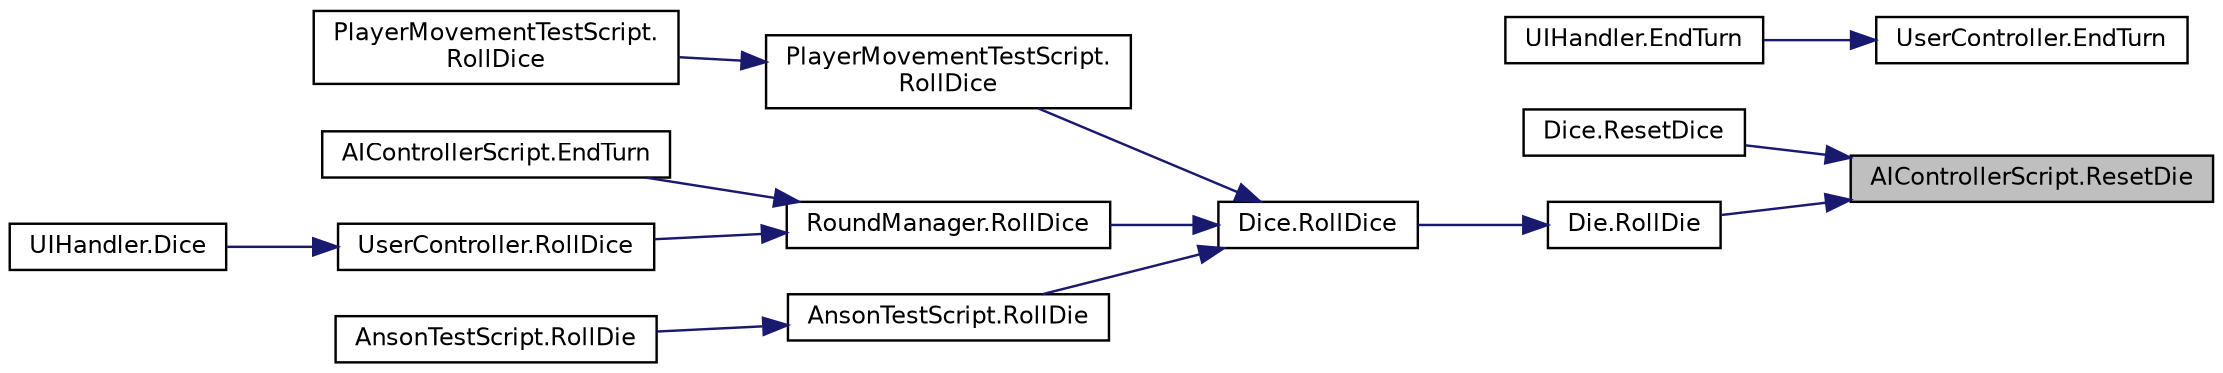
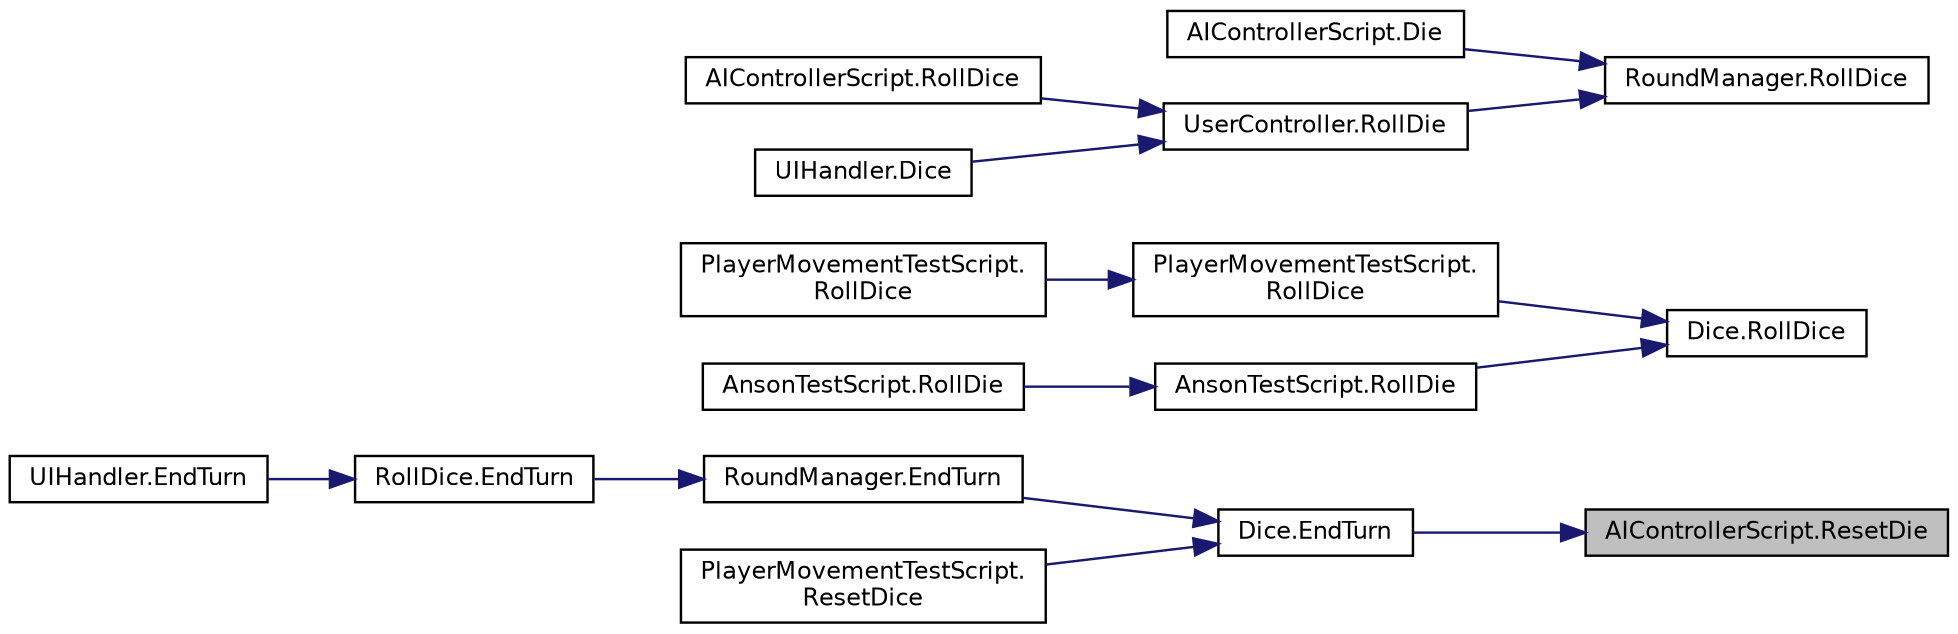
(2032, 40) -> (474, 479)
none -> (863, 80)
(1634, 133) -> (1316, 533)
(496, 154) -> (1316, 34)
(1152, 225) -> none
(1634, 225) -> none
(496, 247) -> (1316, 126)
none -> (863, 479)
none -> (863, 586)
